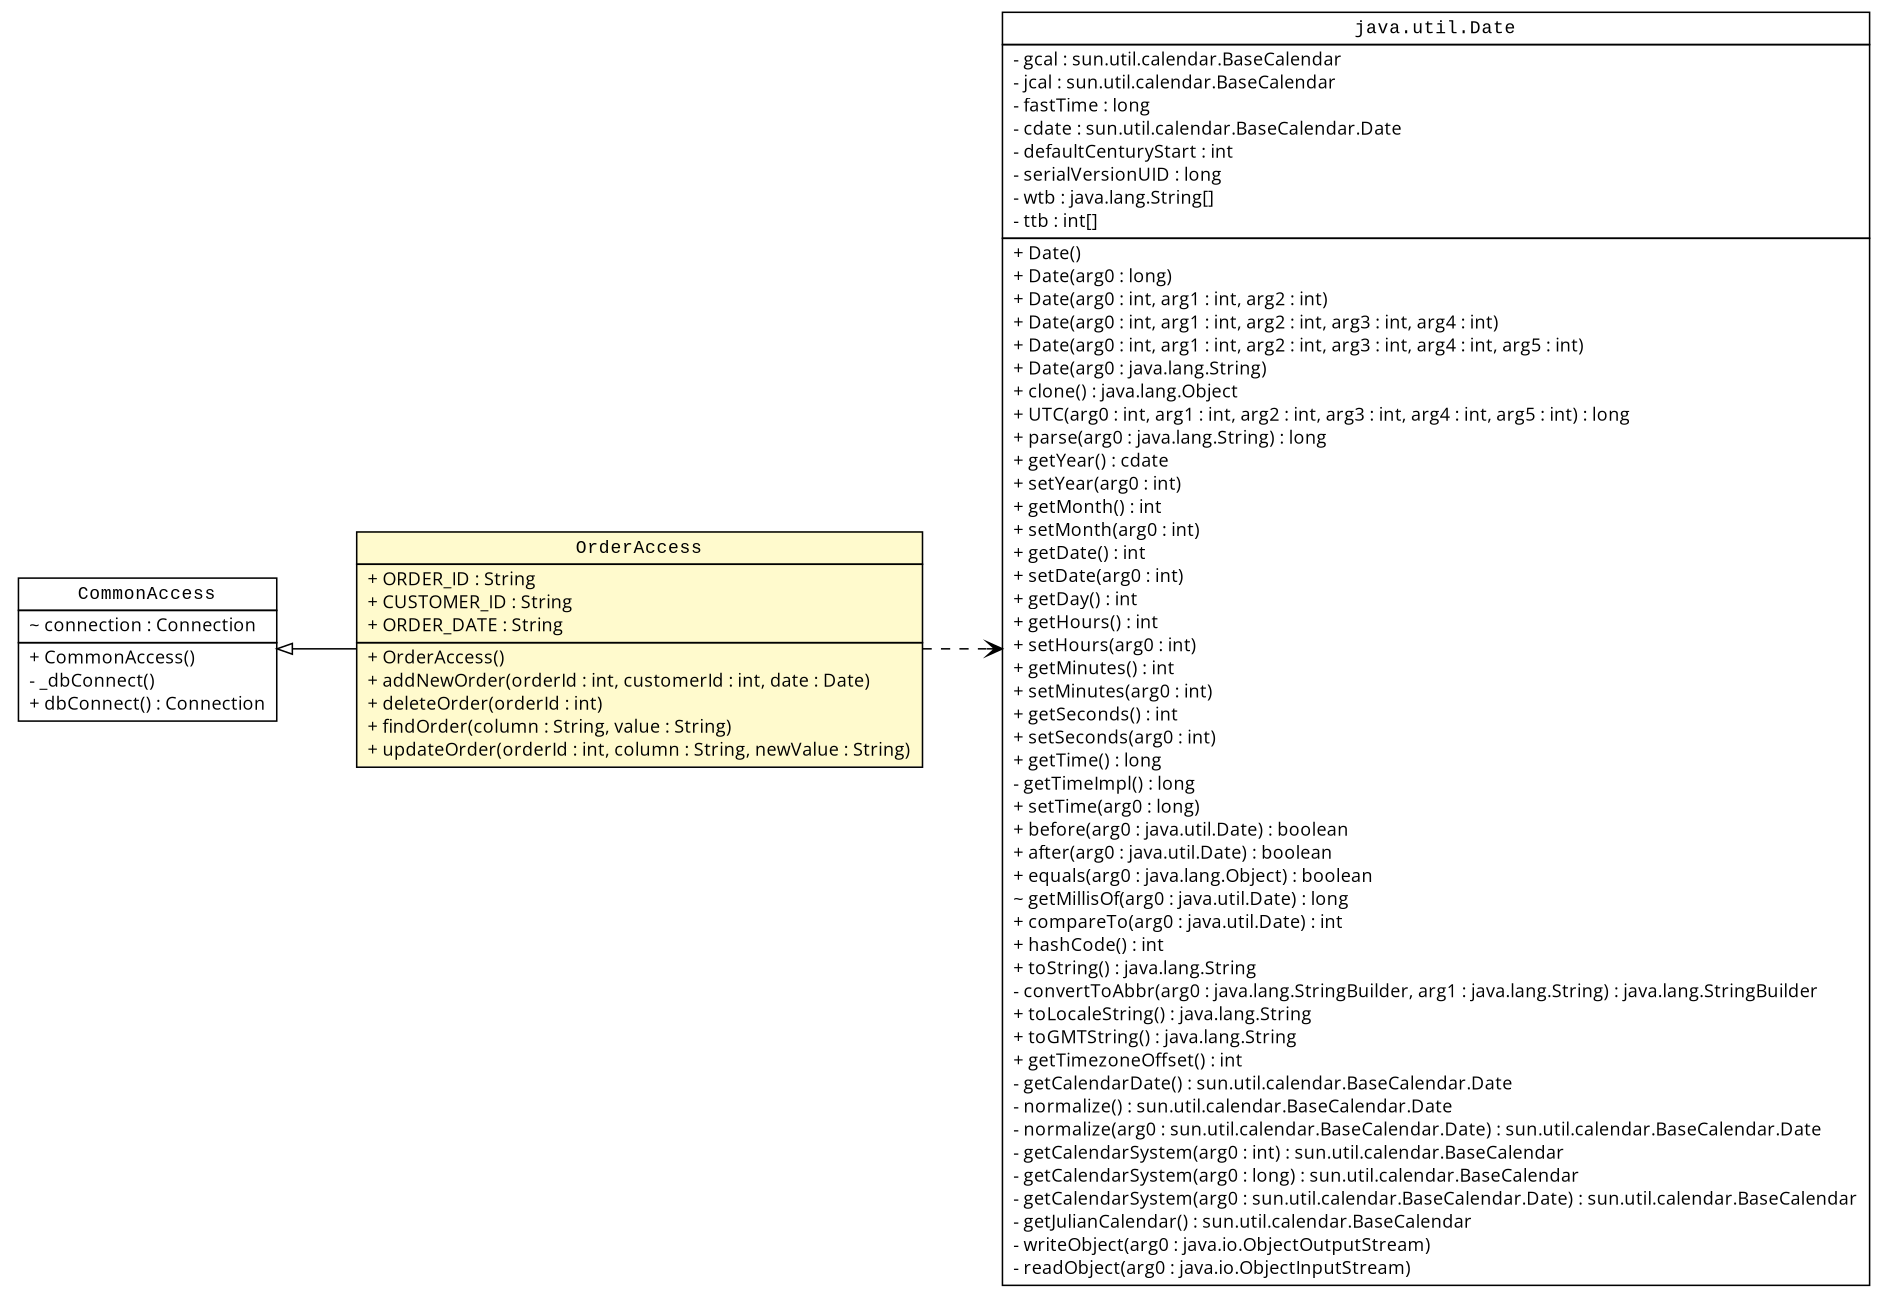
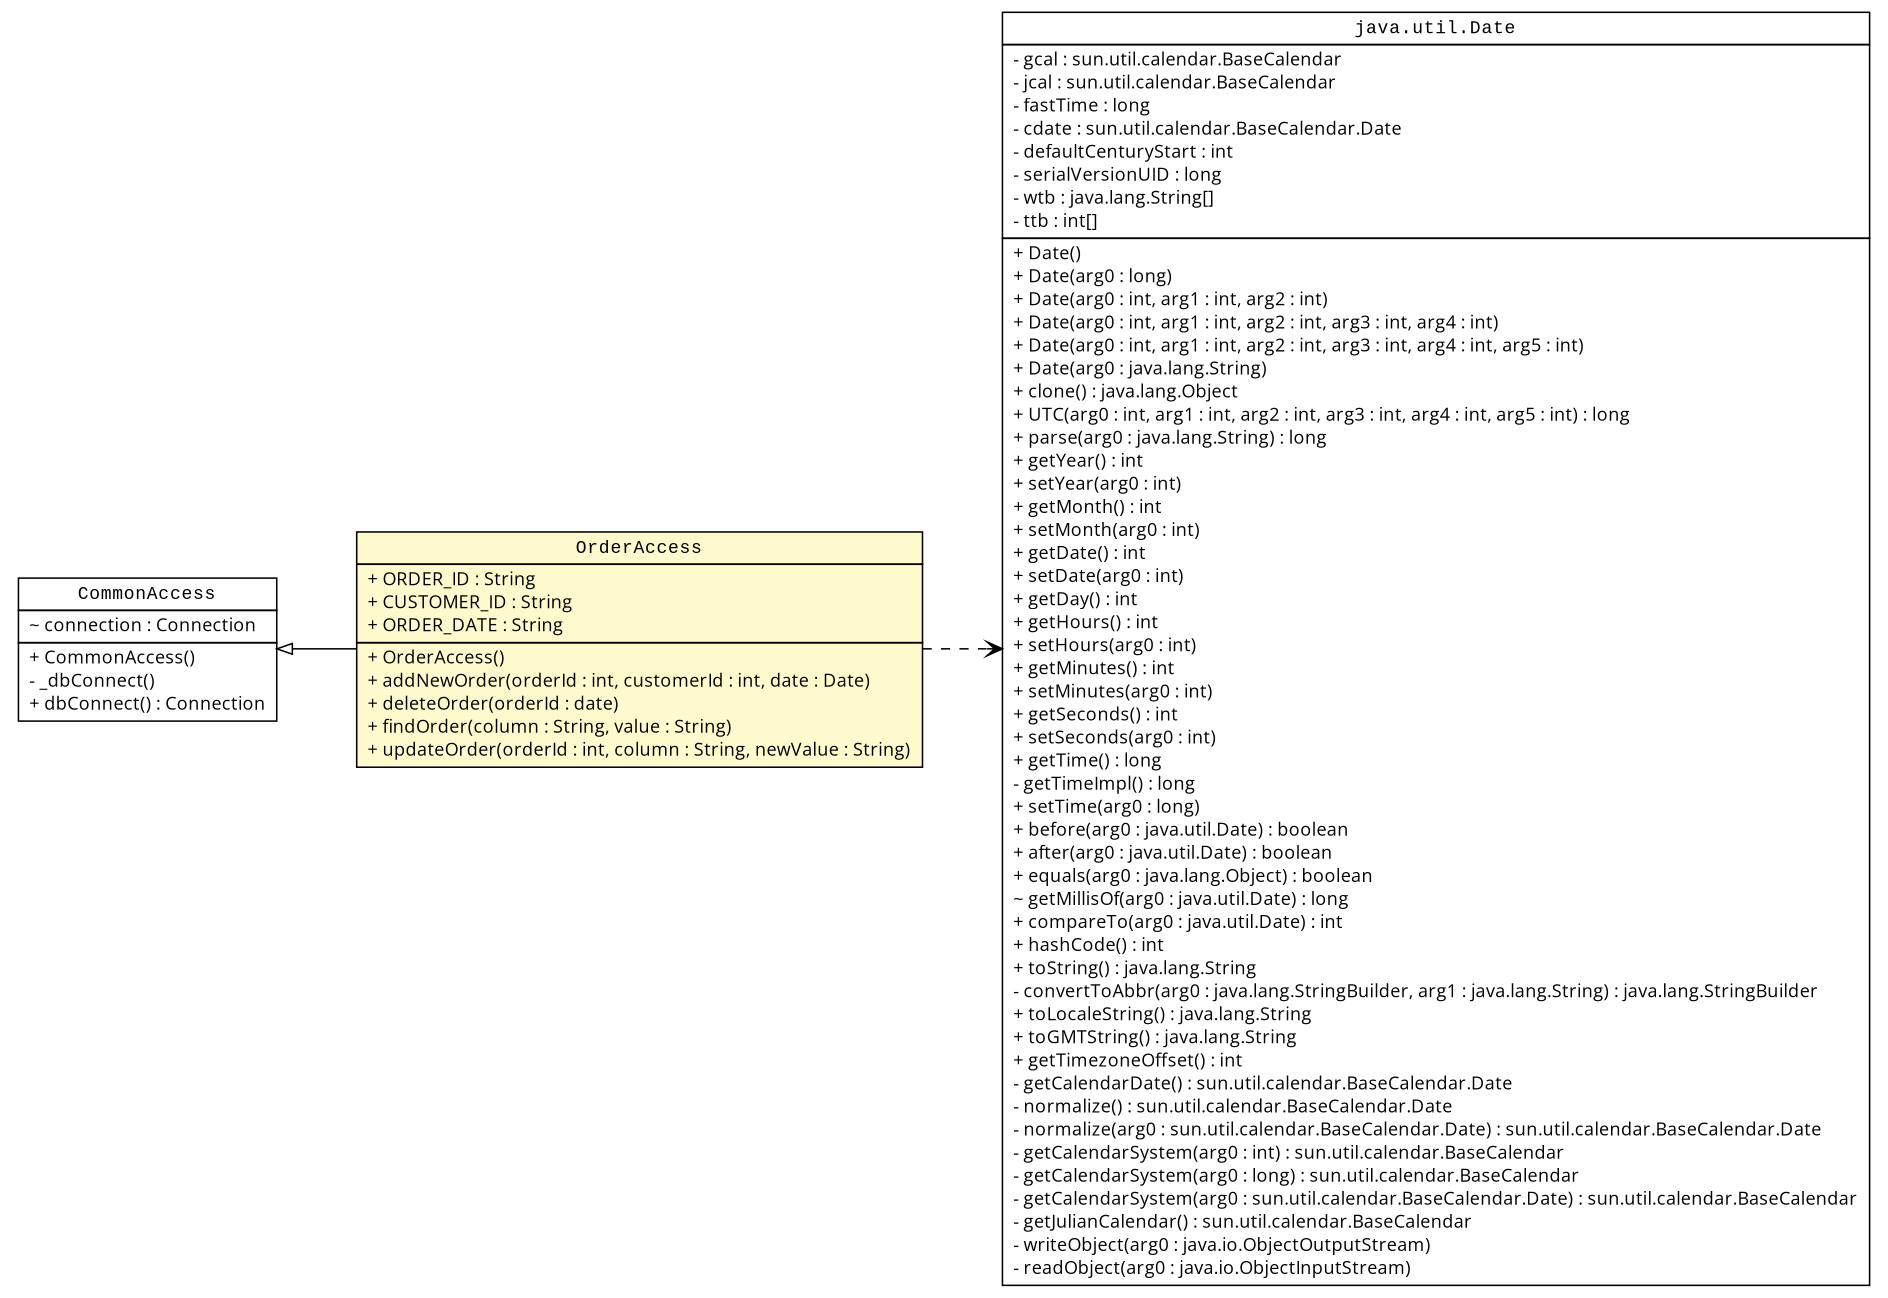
(1092, 461) -> (1079, 461)
(486, 704) -> (494, 704)
